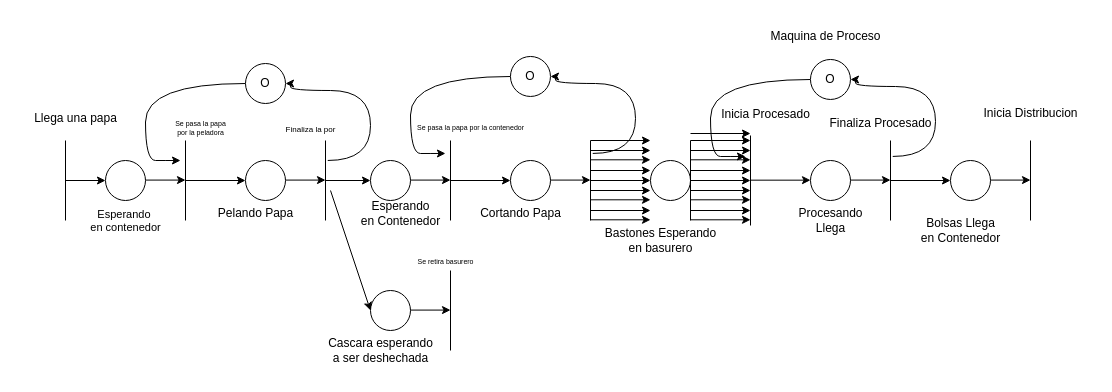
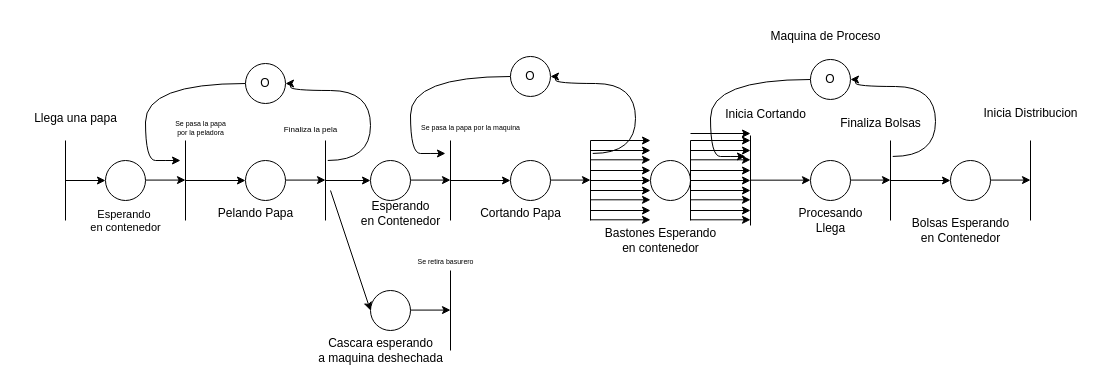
(766, 115) -> (766, 115)
(881, 124) -> (881, 124)
(311, 129) -> (311, 129)
(471, 129) -> (471, 129)
(961, 231) -> (961, 231)
(661, 241) -> (661, 241)
(381, 351) -> (381, 351)
